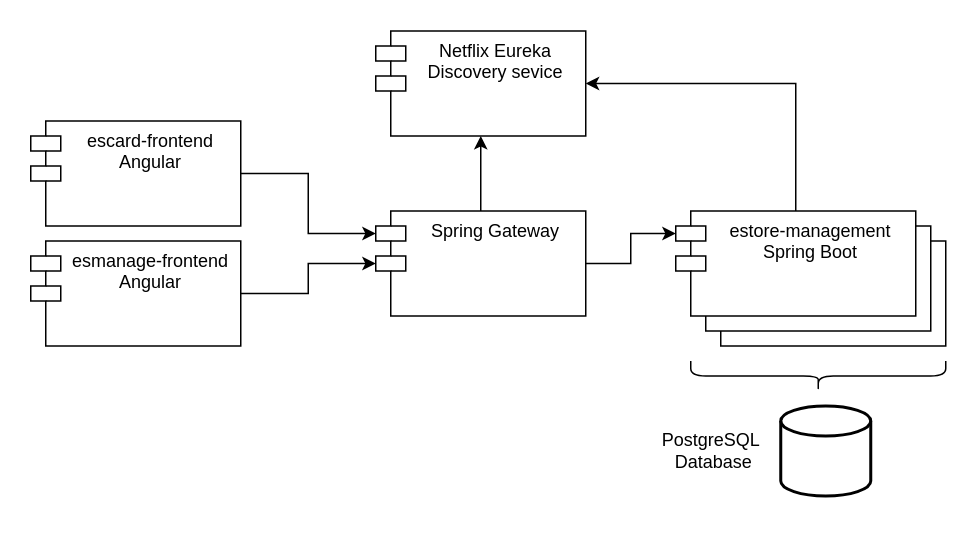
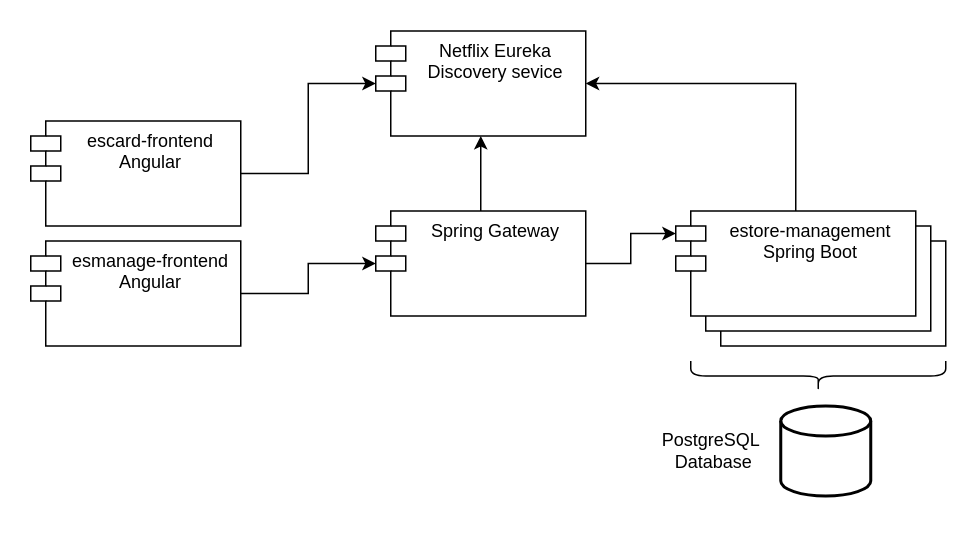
(308, 230) -> (308, 101)
